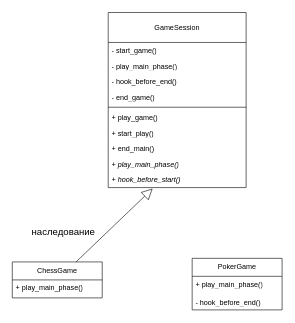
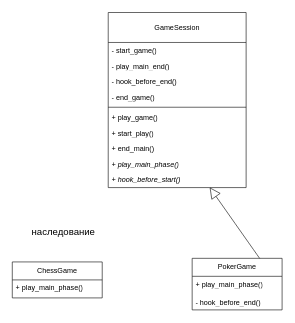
(147, 66) -> (143, 66)
none -> (237, 225)
(113, 227) -> none
